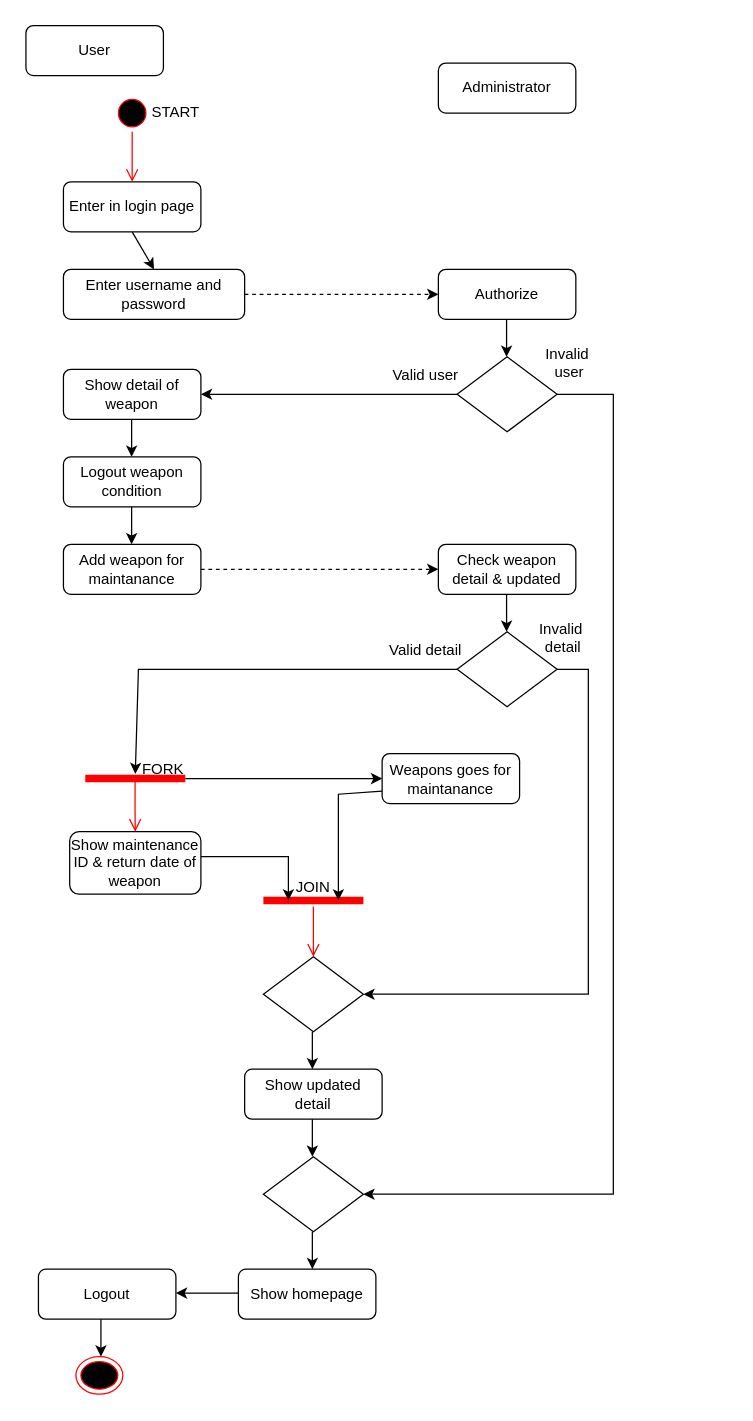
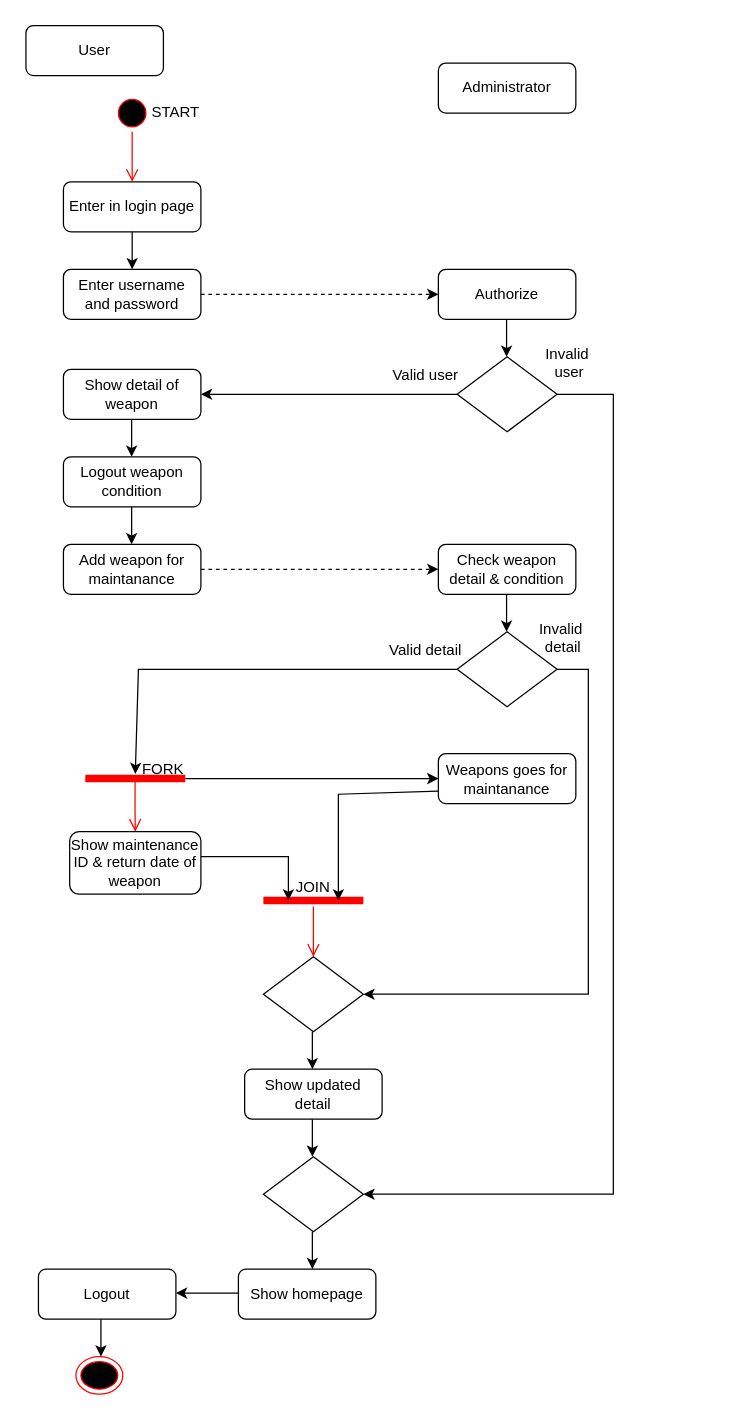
(154, 294) -> (132, 294)
(507, 569) -> (507, 569)
(451, 779) -> (507, 779)
